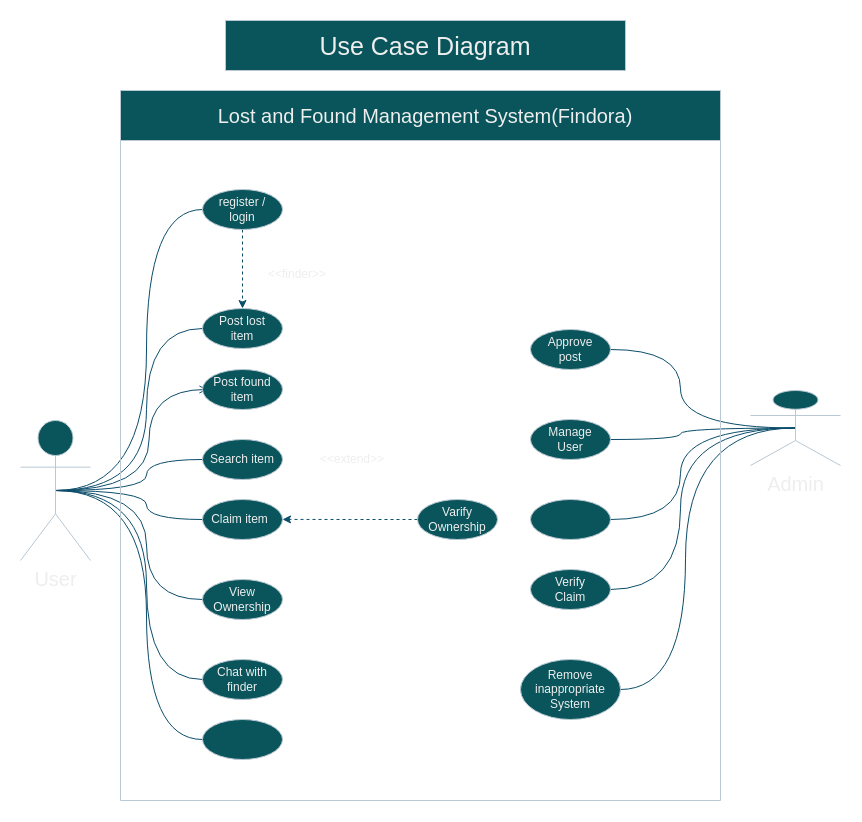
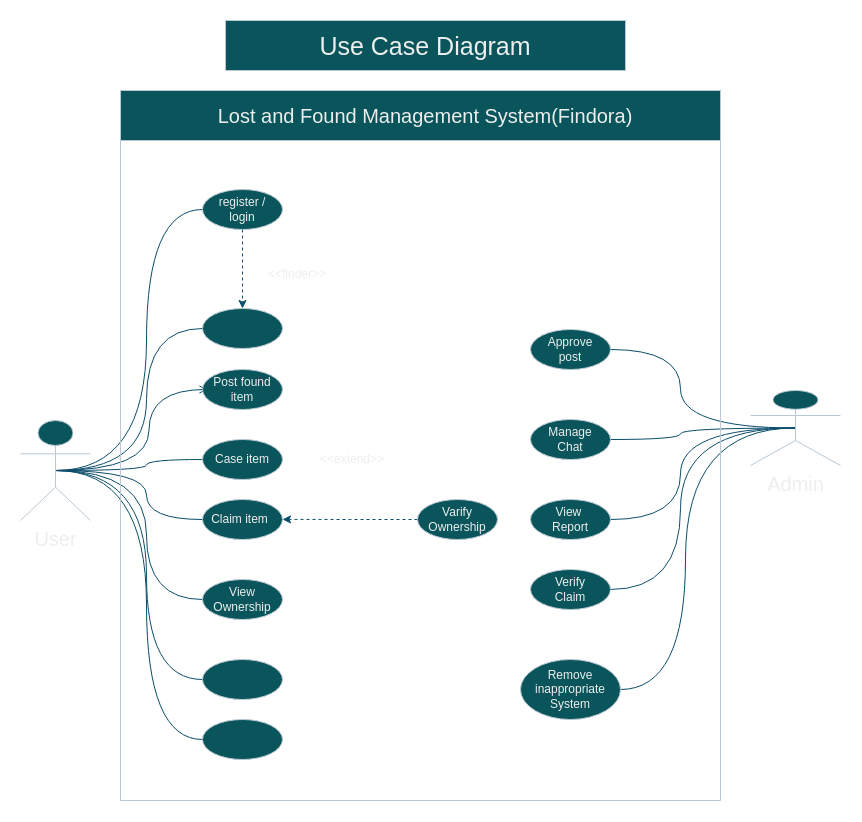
(243, 329) -> none
(571, 440) -> (571, 440)
(243, 460) -> (243, 460)
(56, 491) -> (56, 471)
none -> (571, 520)
(243, 680) -> none
